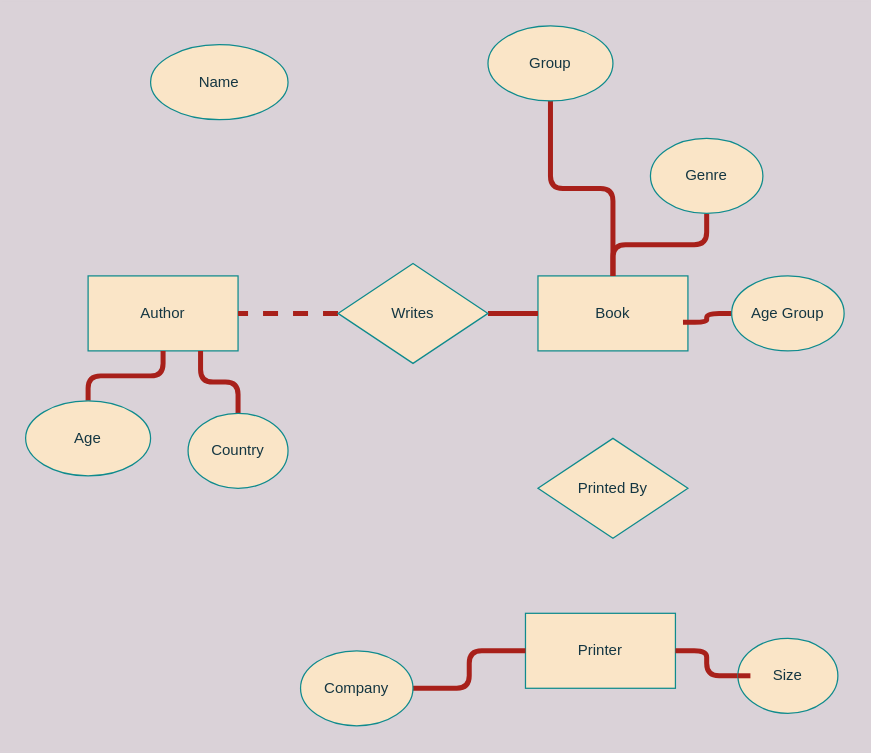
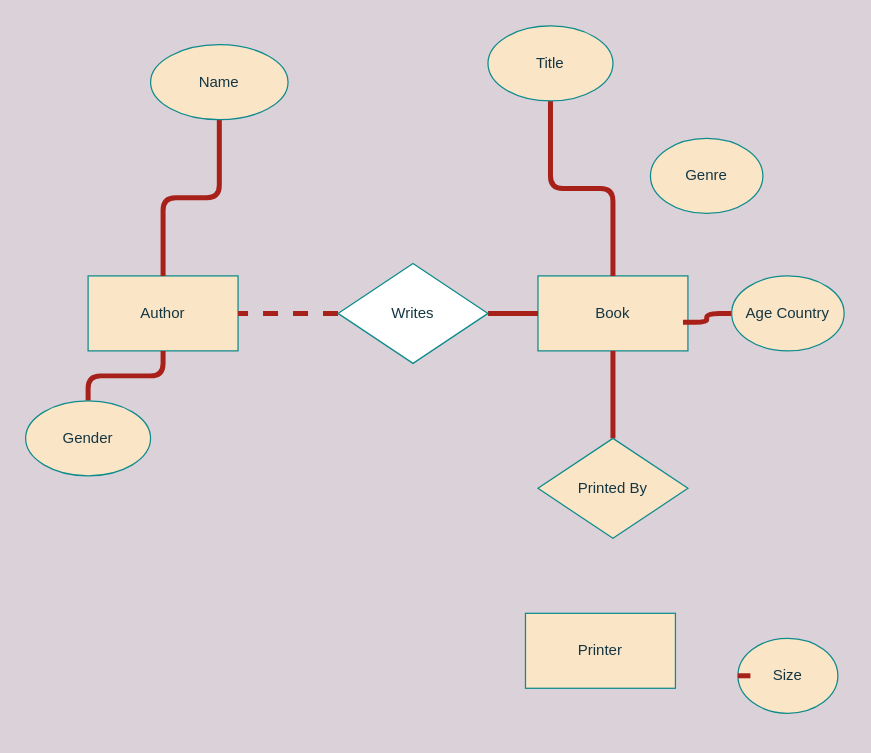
(551, 63) -> (551, 63)
none -> (192, 198)
(673, 244) -> none
(413, 313) -> (413, 313)
(788, 313) -> (788, 313)
(219, 382) -> none
none -> (613, 395)
(88, 438) -> (88, 438)
(238, 451) -> none
(707, 661) -> none
(469, 669) -> none
(357, 688) -> none
